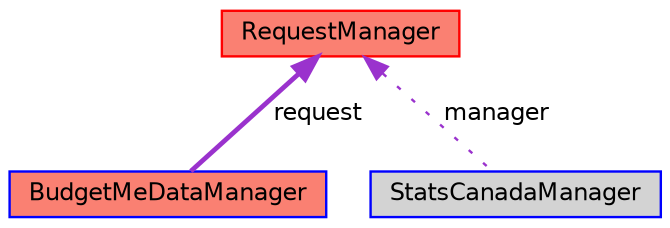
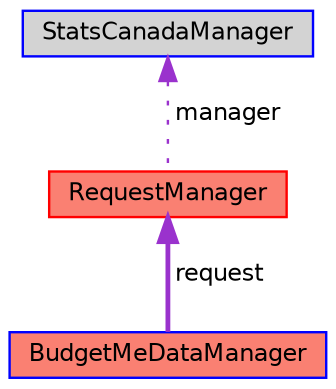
(438, 122) -> (168, 126)
